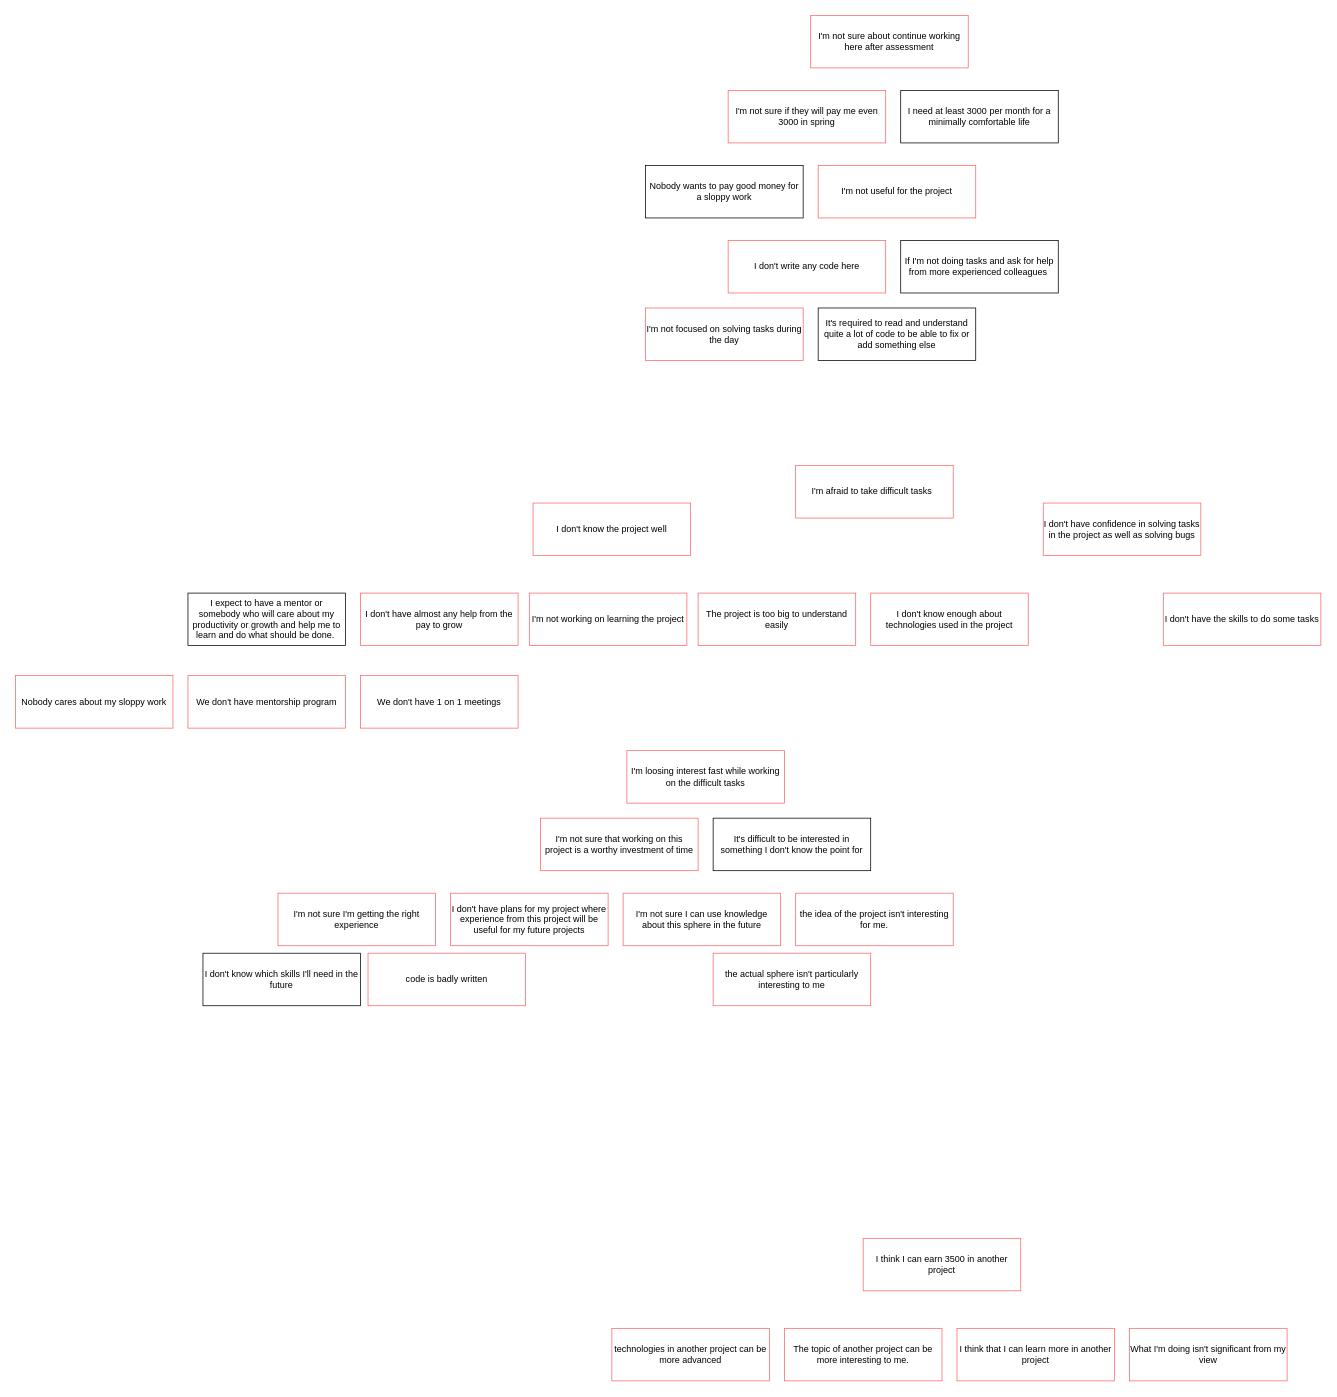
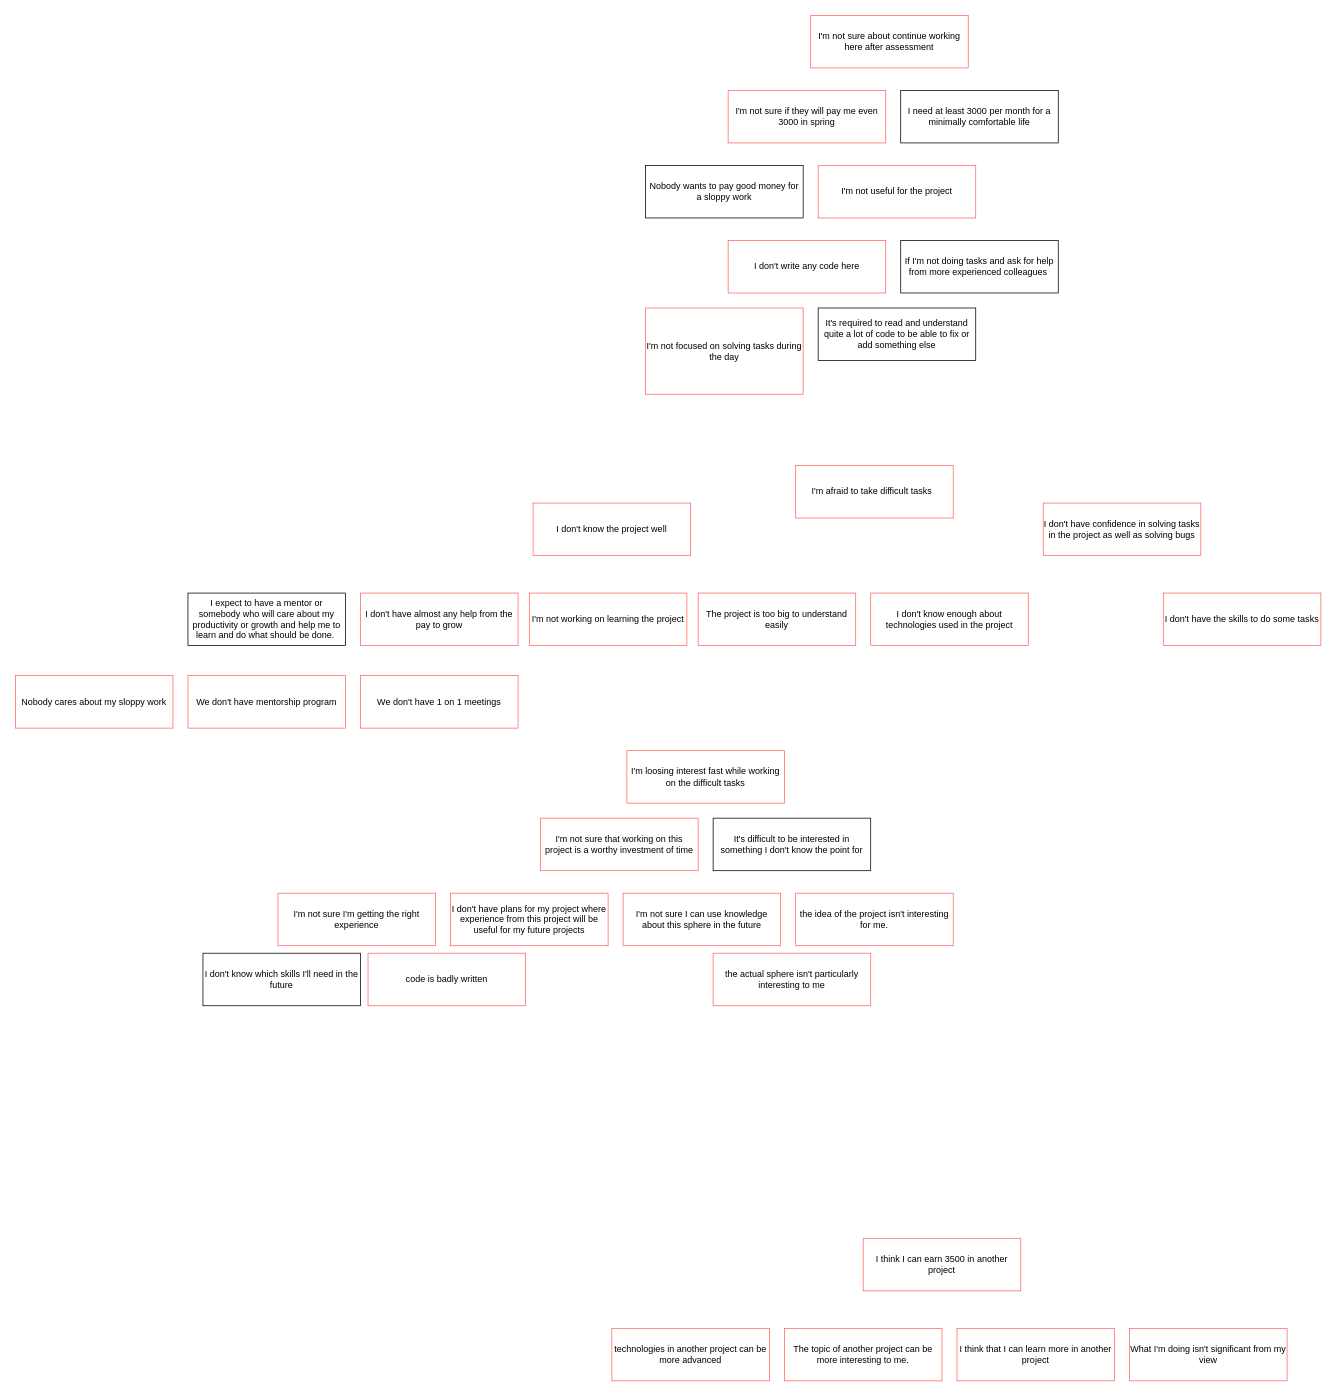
(724, 334) -> (724, 351)
